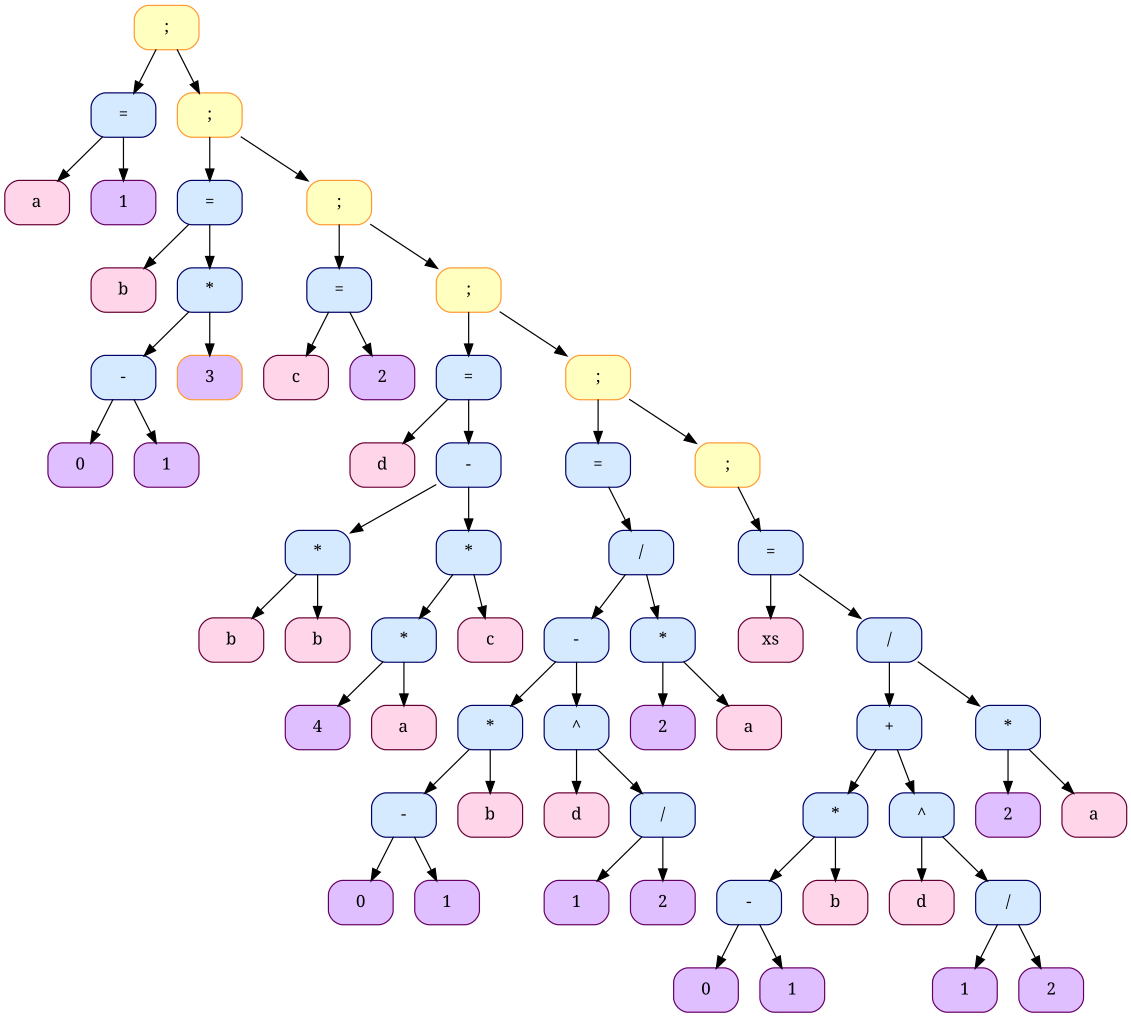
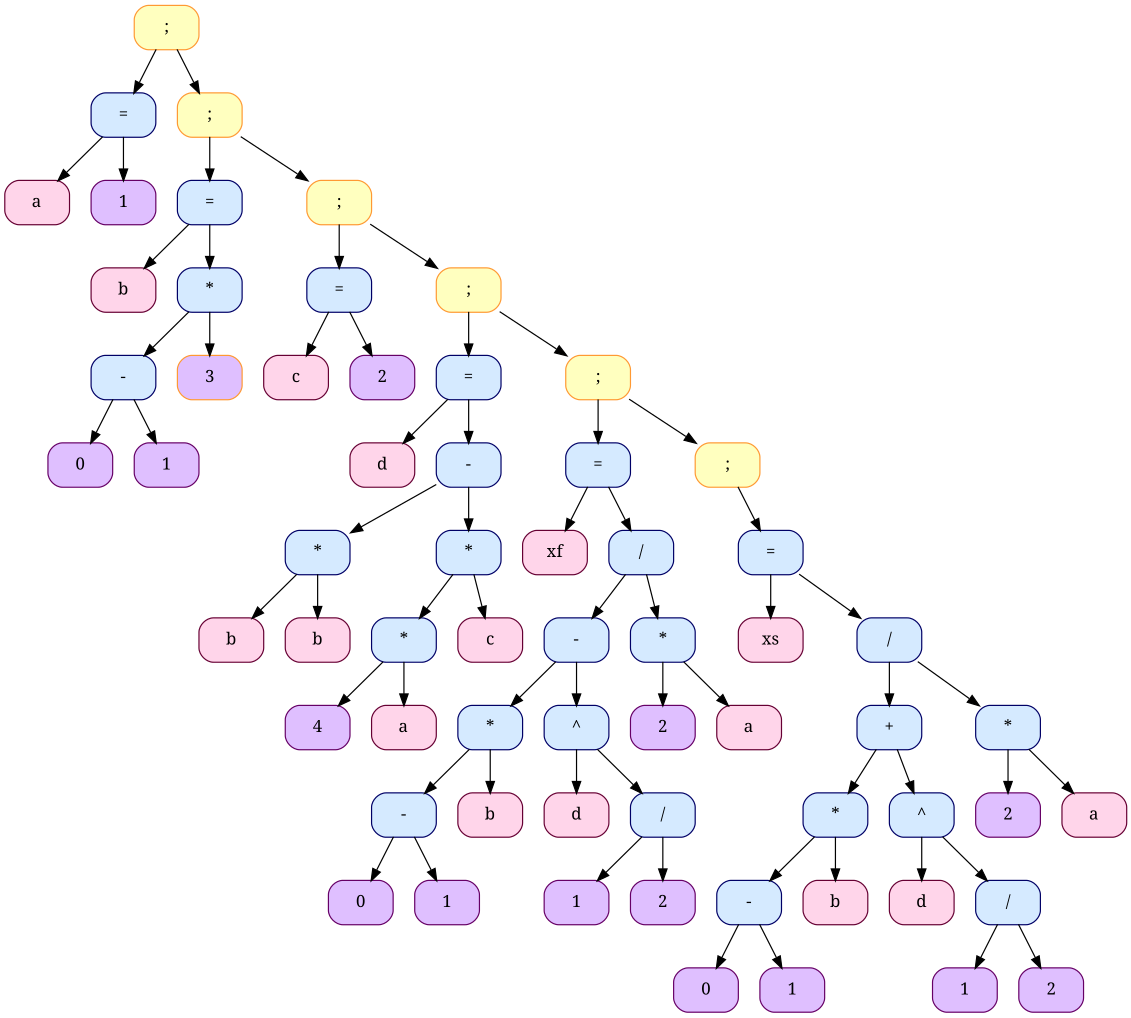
none -> (555, 553)
